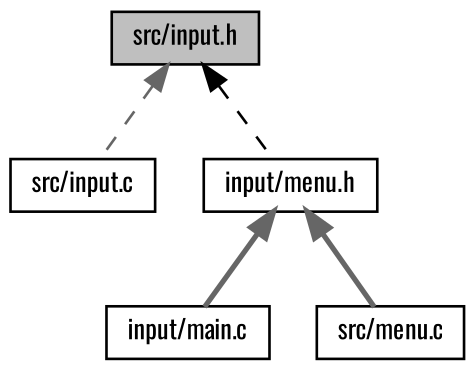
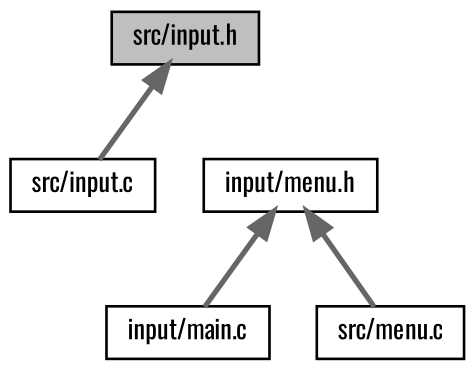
(126, 123) -> (126, 123)
(246, 123) -> none
